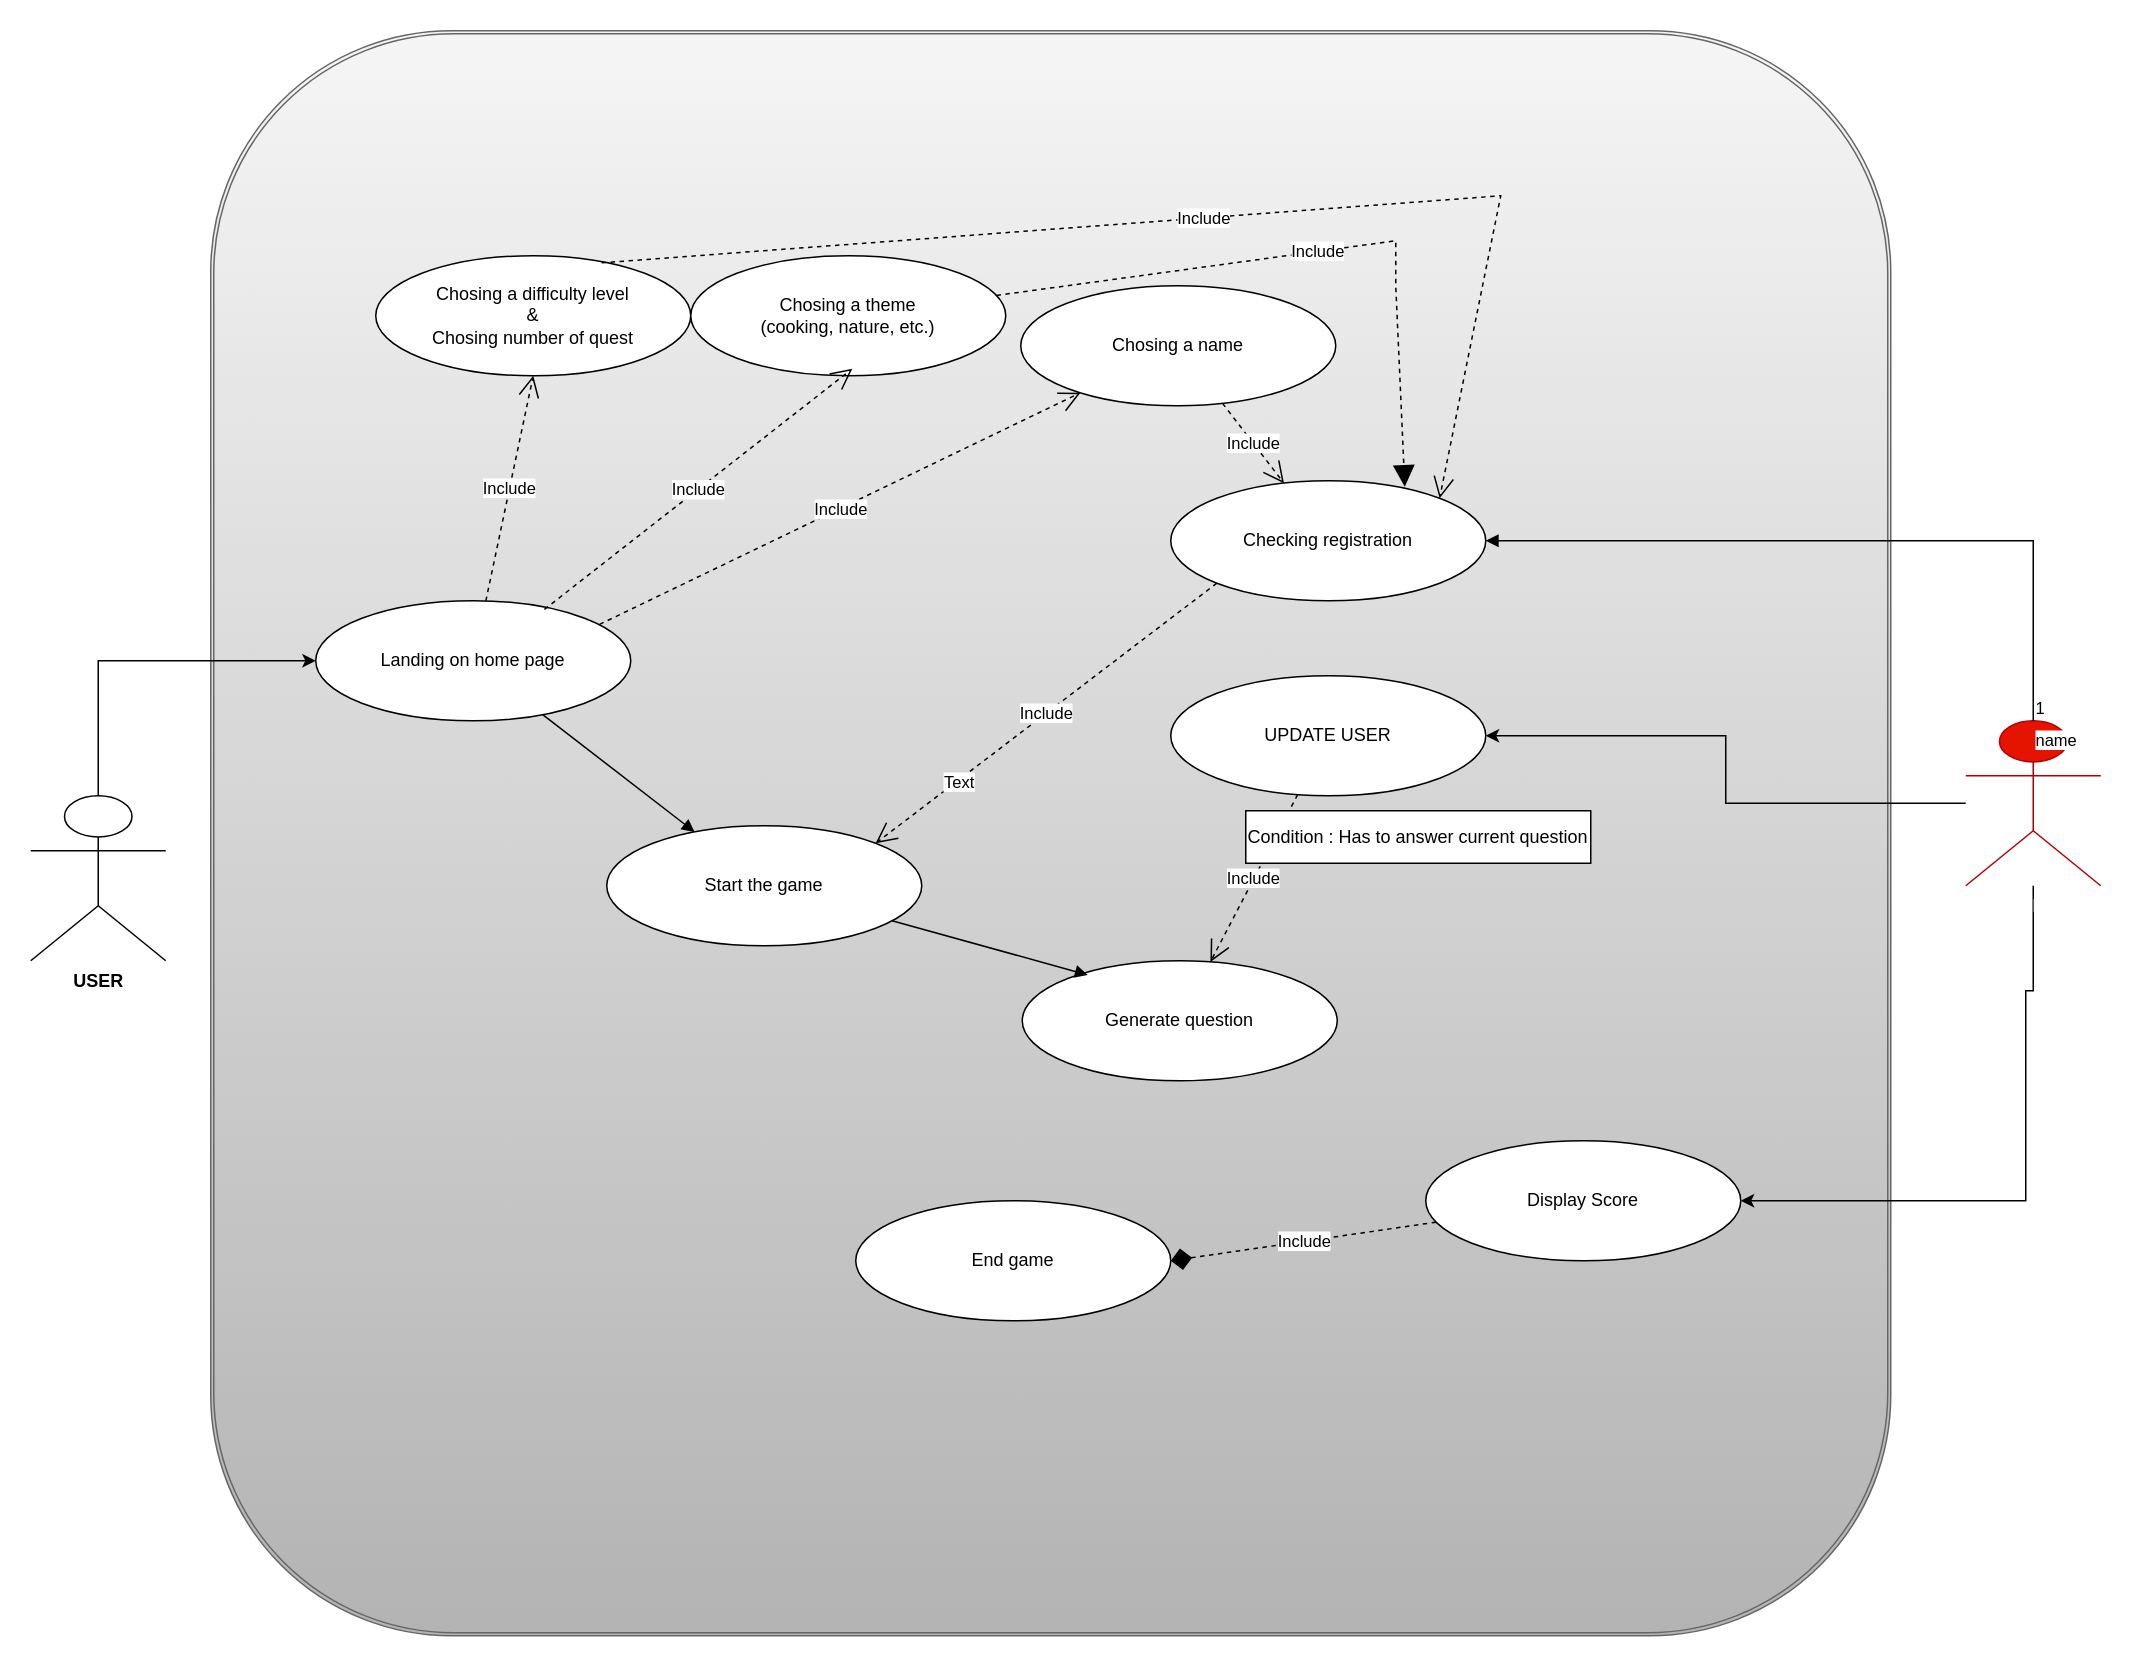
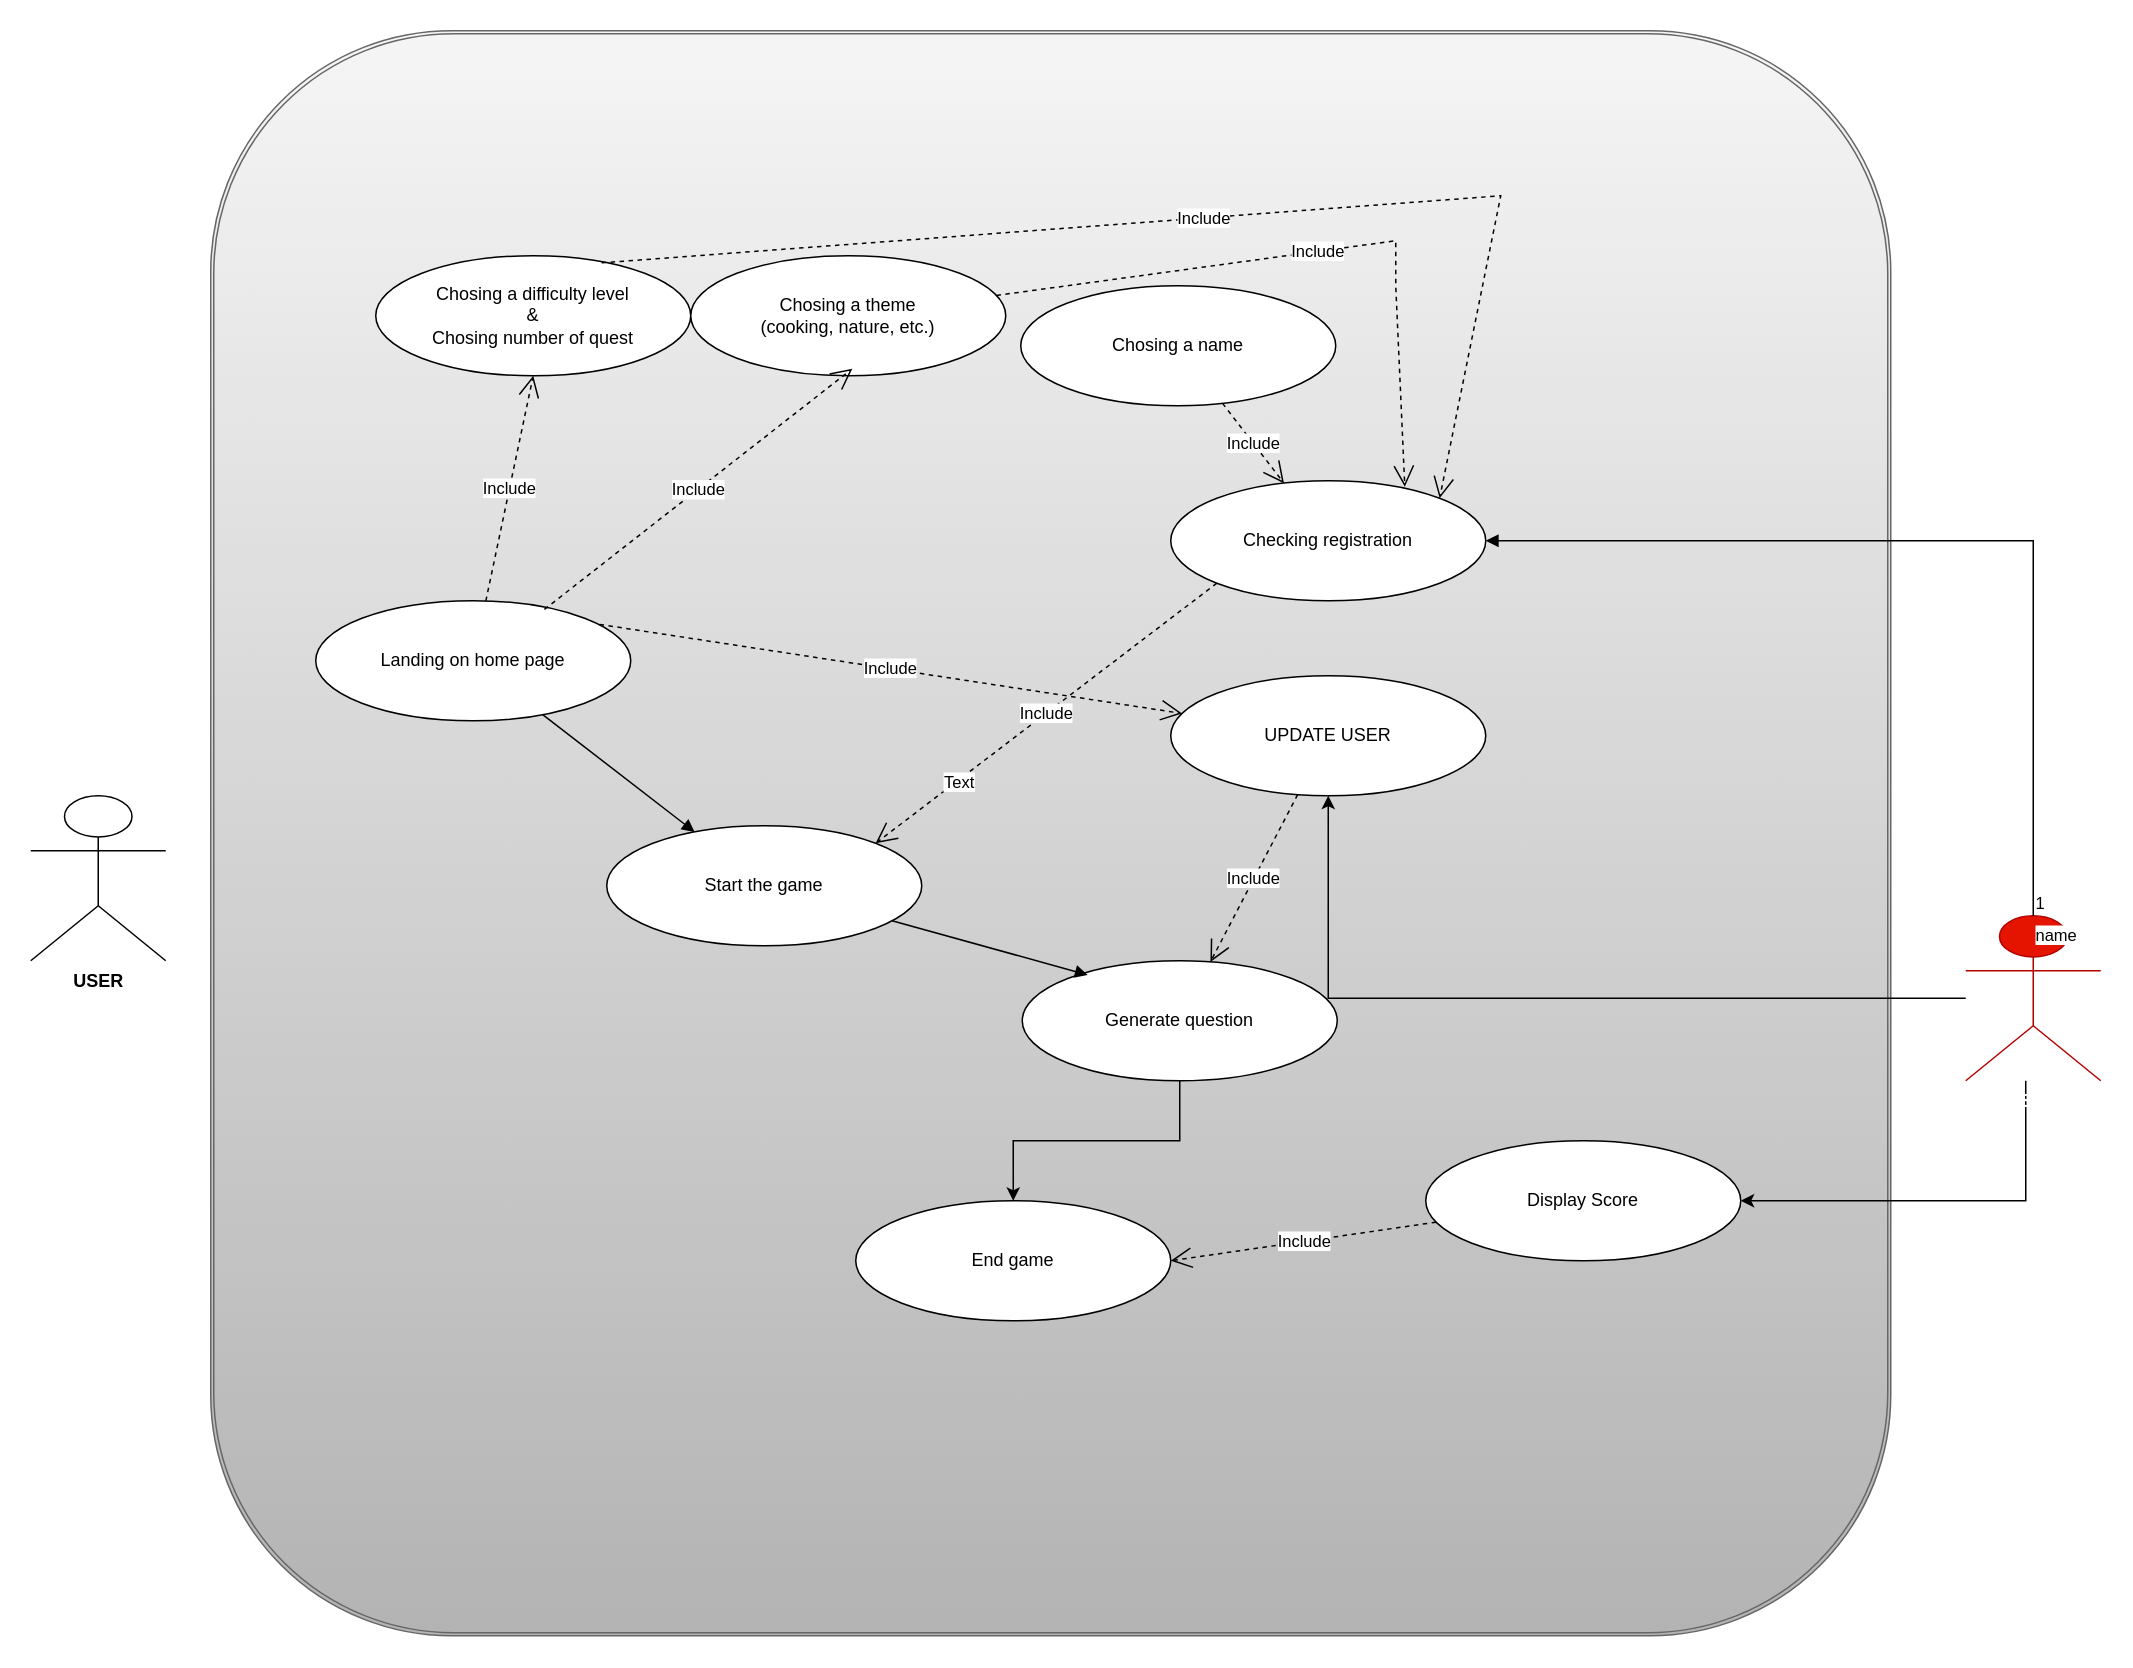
(950, 455) -> (889, 669)
(1404, 464) -> (1404, 473)
(134, 661) -> none
(2033, 803) -> (2033, 998)
(1418, 837) -> none
none -> (1102, 1141)
(1192, 1258) -> (1183, 1259)
